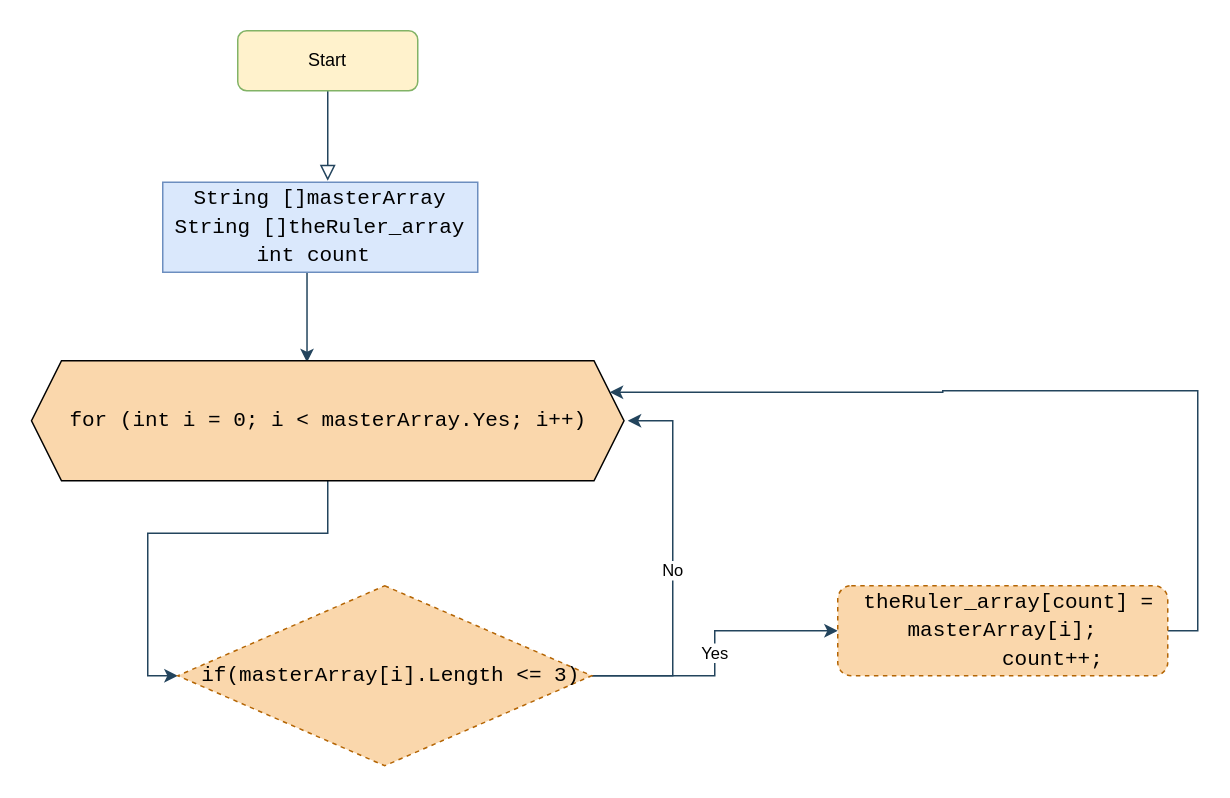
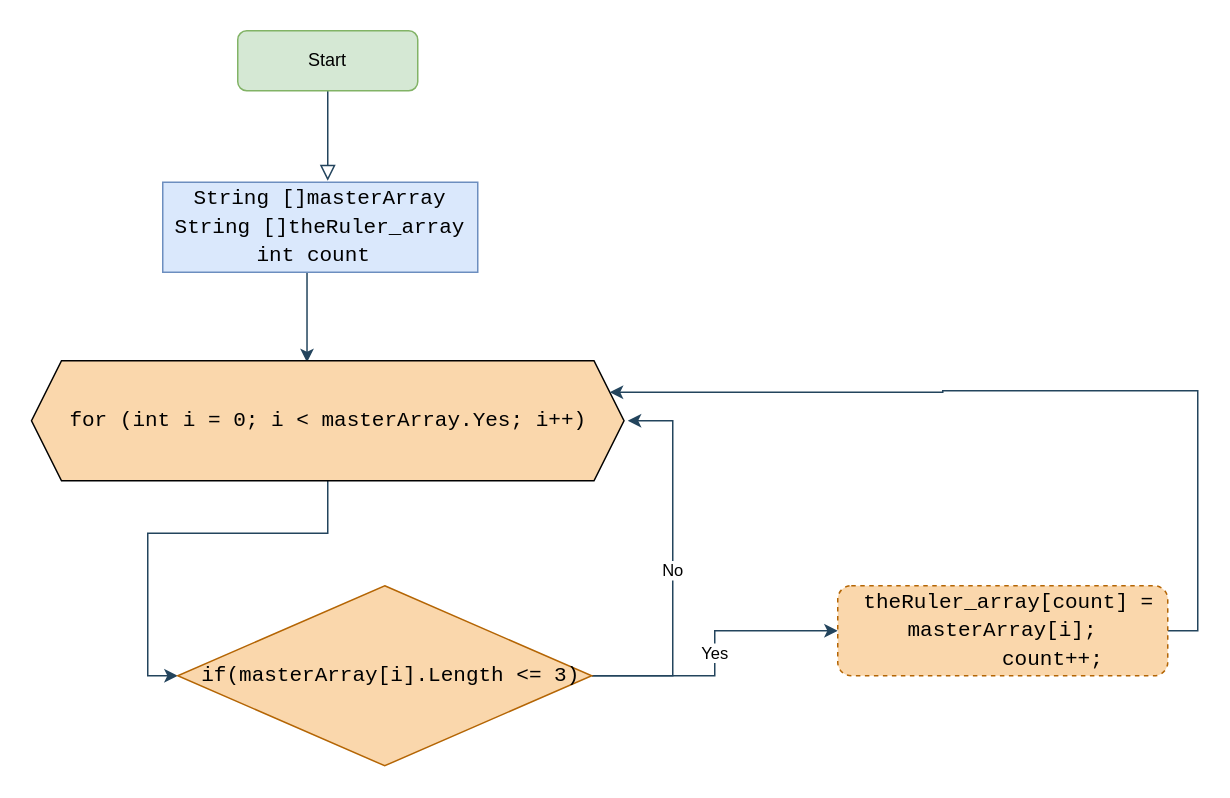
(328, 61) -> (328, 61)
(385, 676) -> (385, 676)
